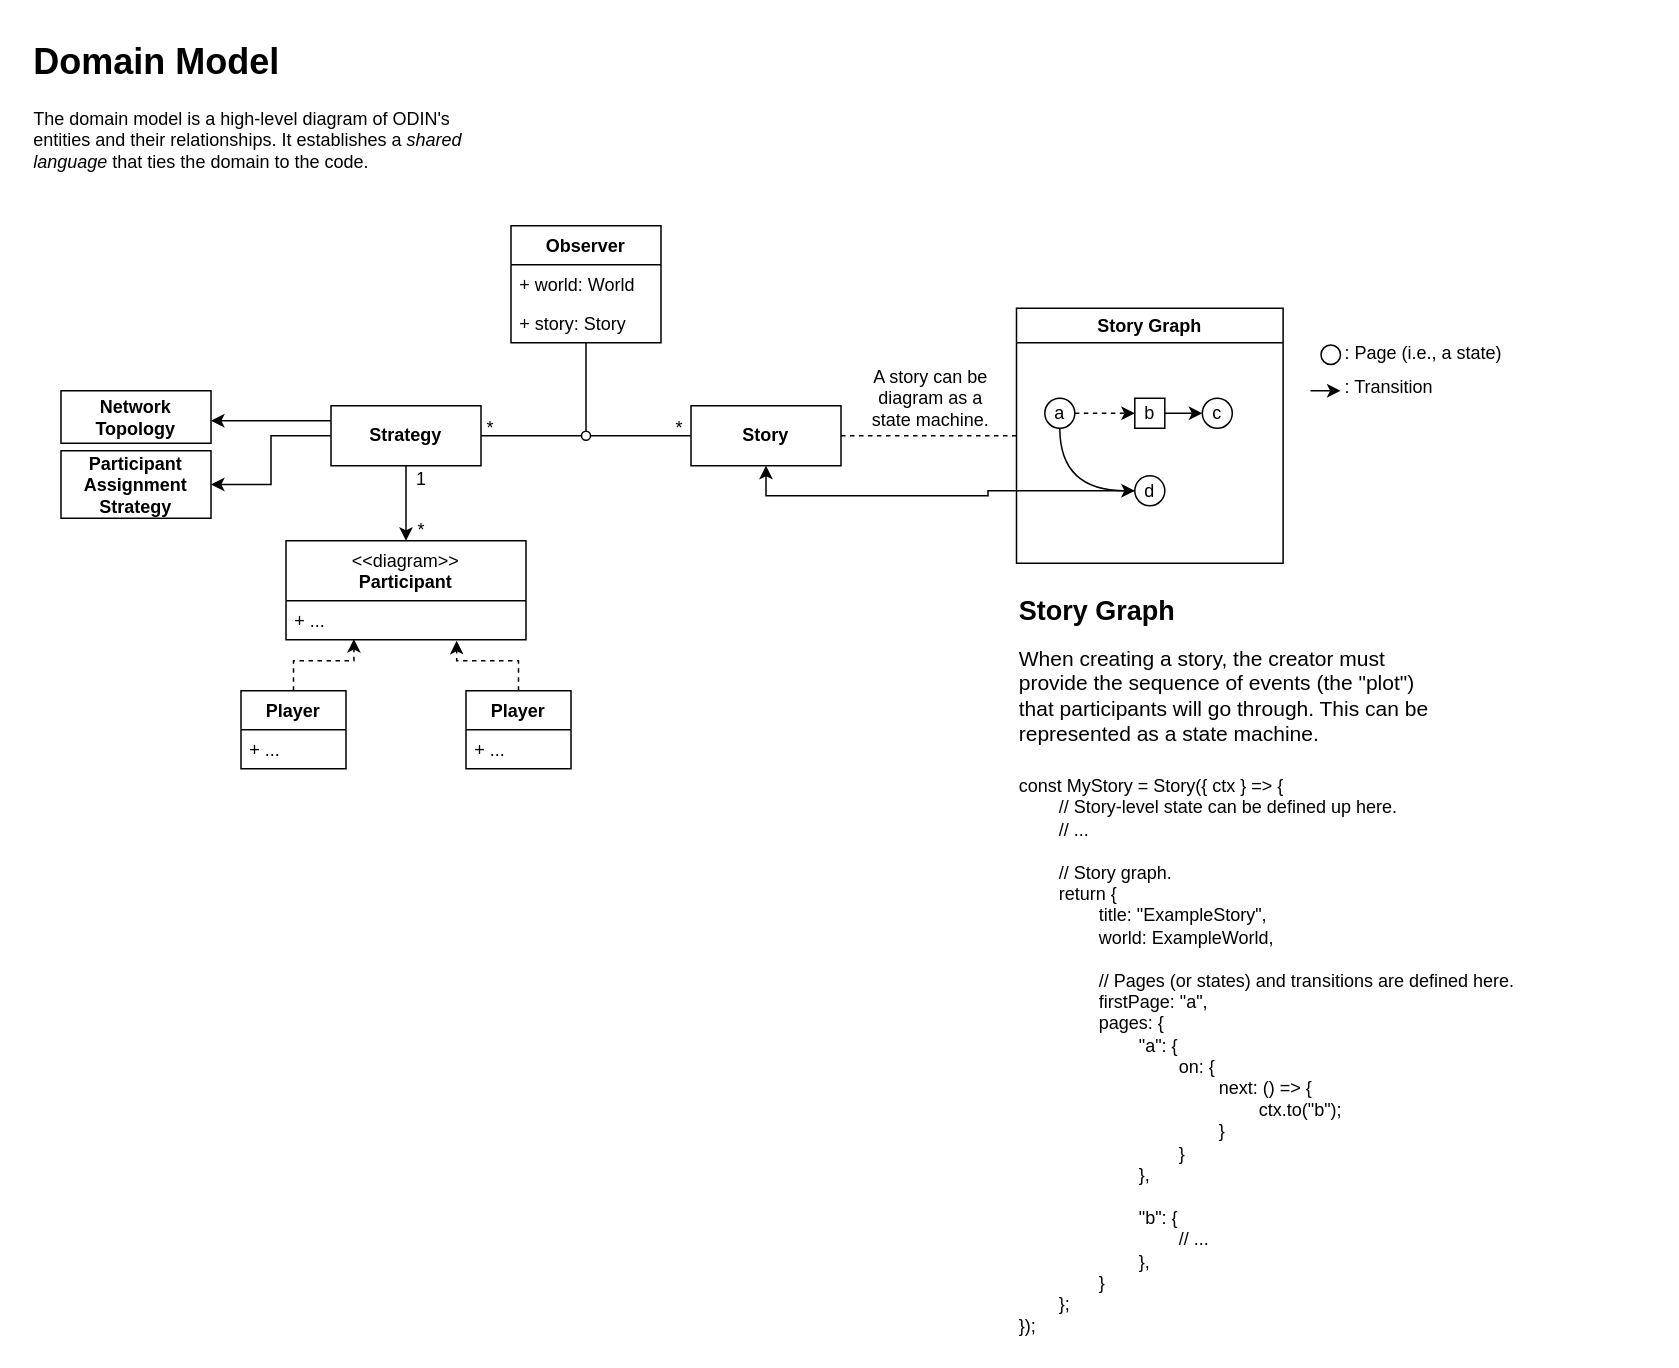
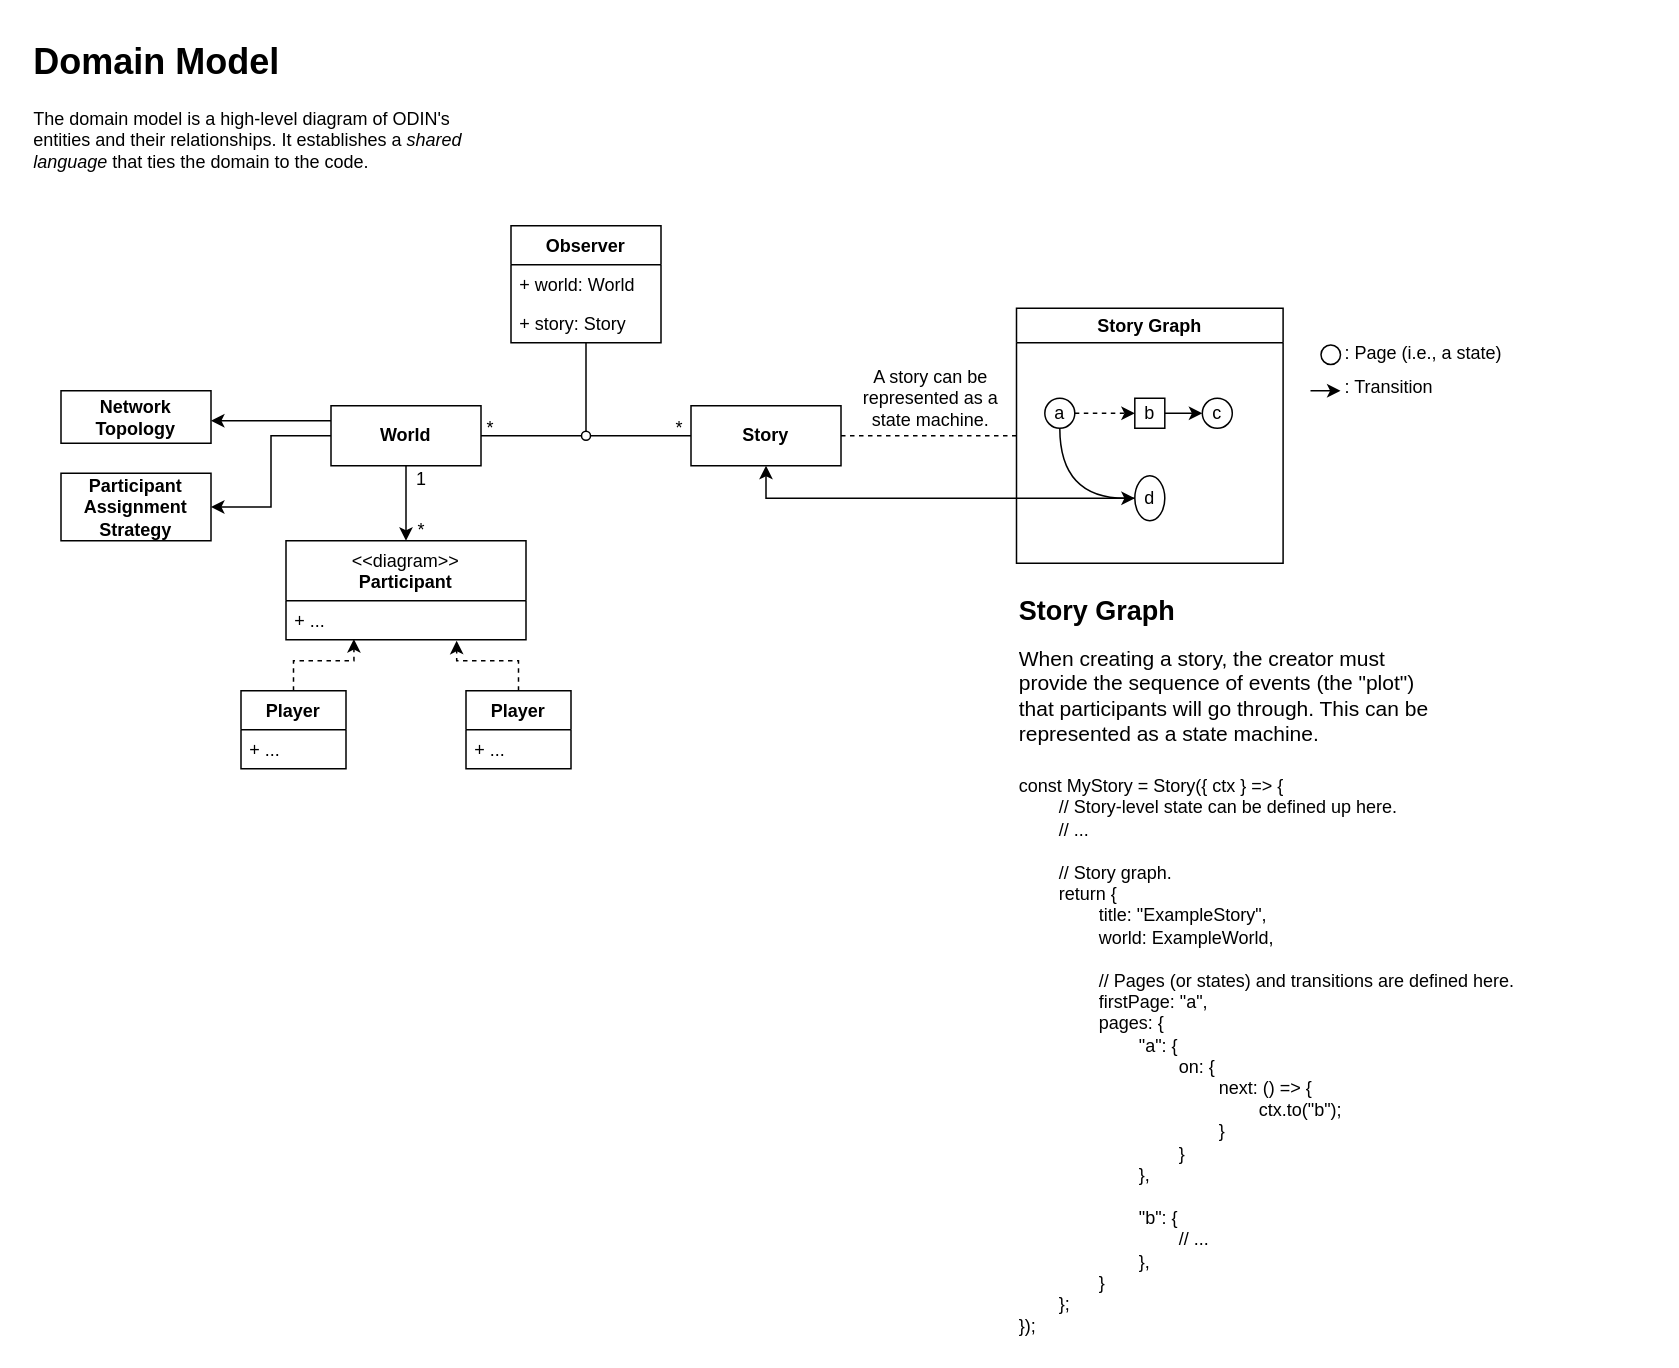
(931, 398) -> (931, 398)
(406, 436) -> (406, 436)
(136, 485) -> (136, 507)
(1150, 491) -> (1150, 498)
